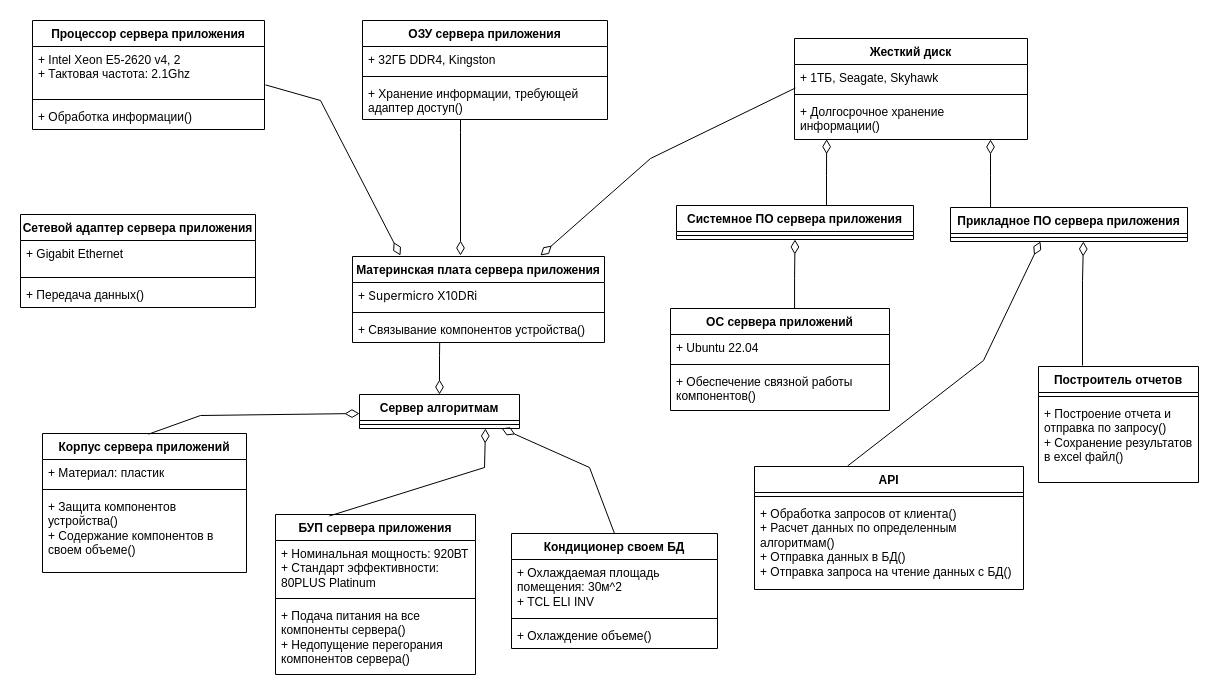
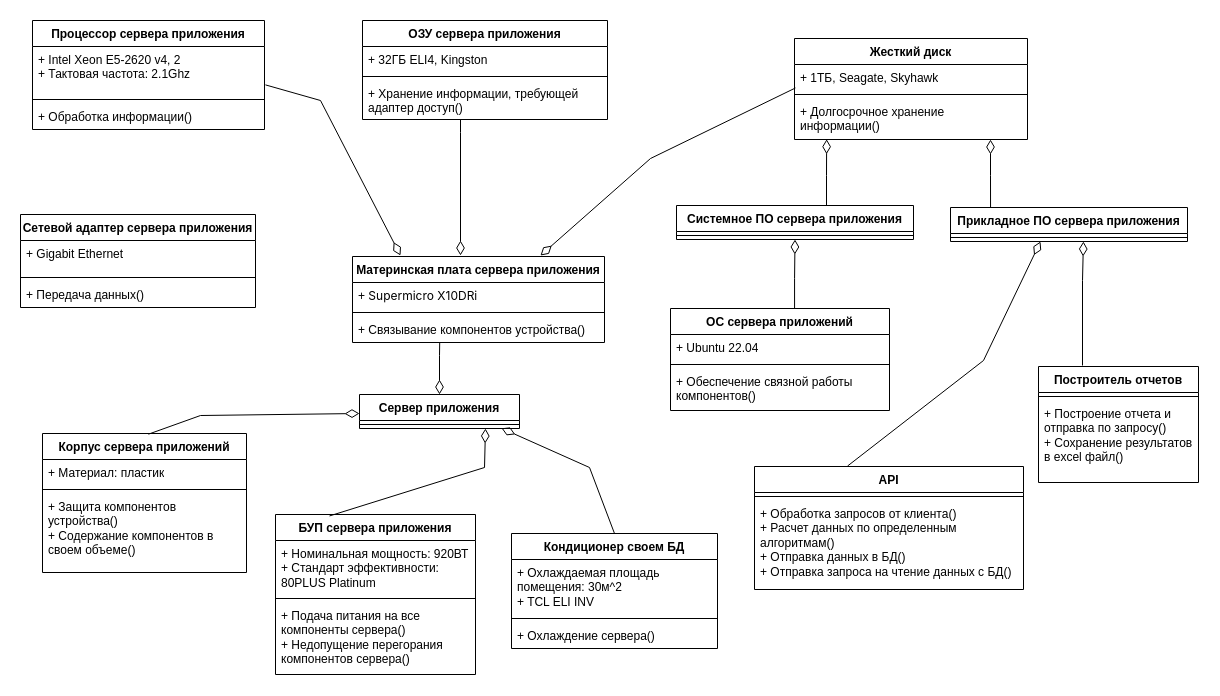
(431, 61) -> (431, 61)
(440, 409) -> (440, 409)
(585, 637) -> (588, 637)
